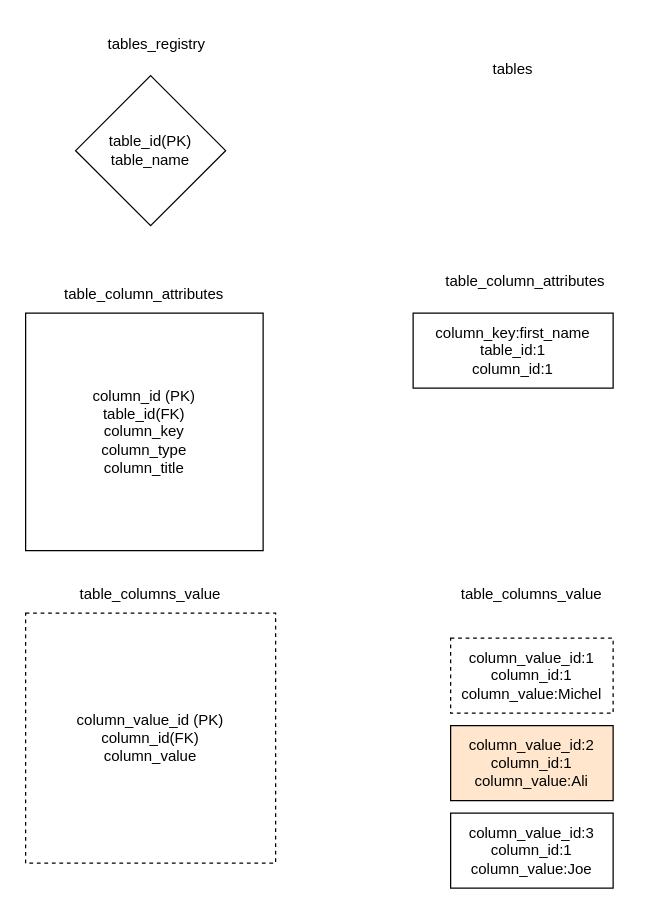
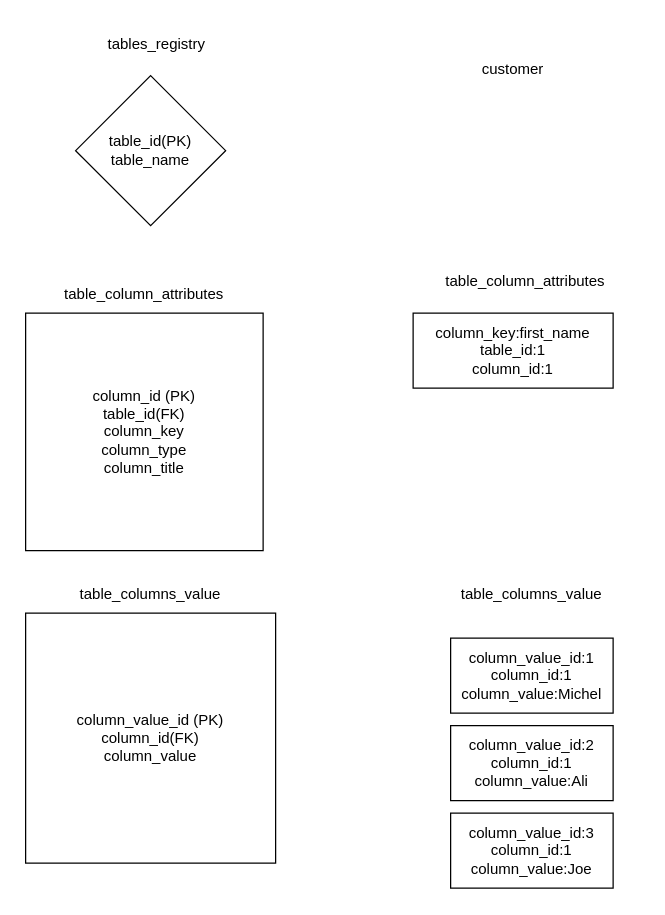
(513, 69) -> (513, 69)
(532, 676) -> (532, 676)
(151, 738) -> (151, 738)
(532, 763) -> (532, 763)
